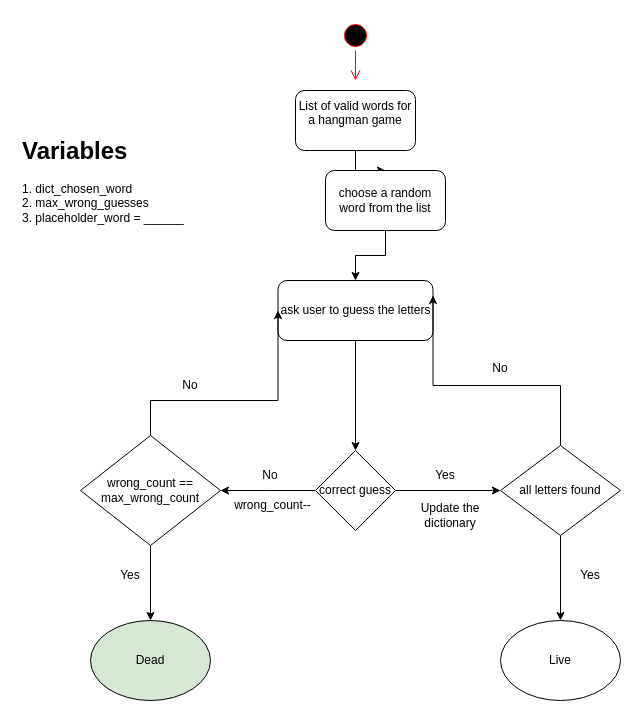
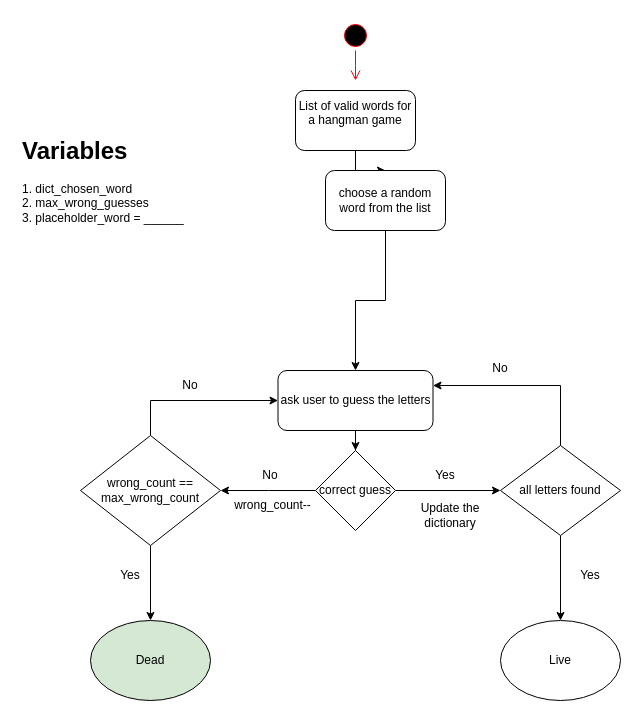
(356, 311) -> (356, 401)
